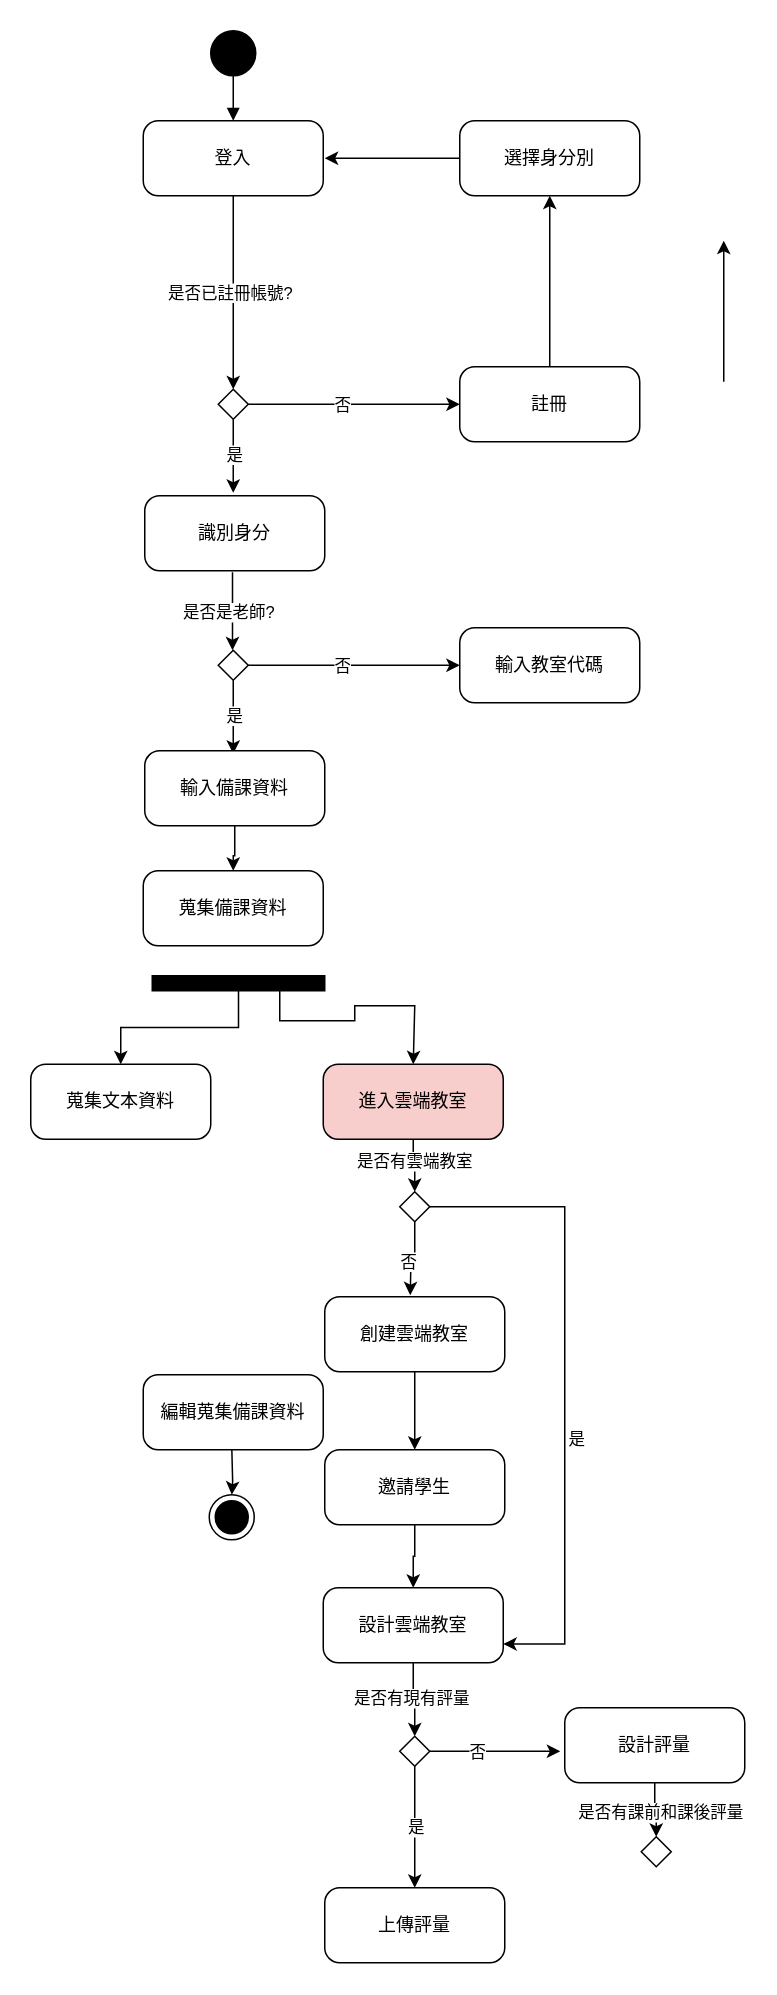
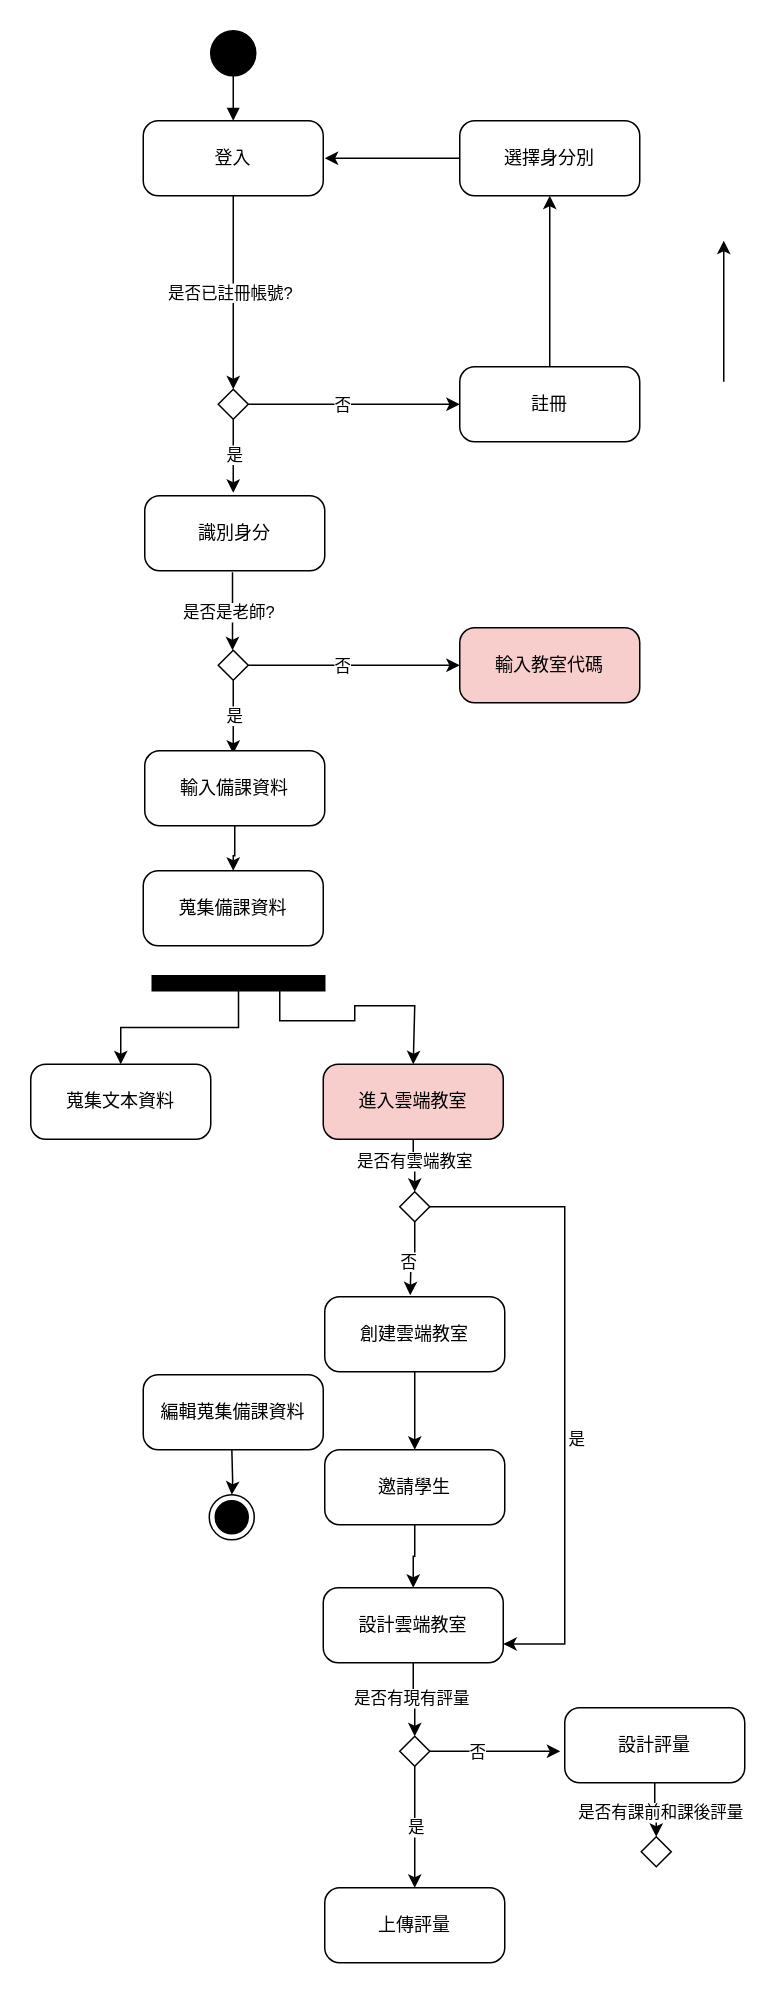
(550, 665) -> (550, 665)
